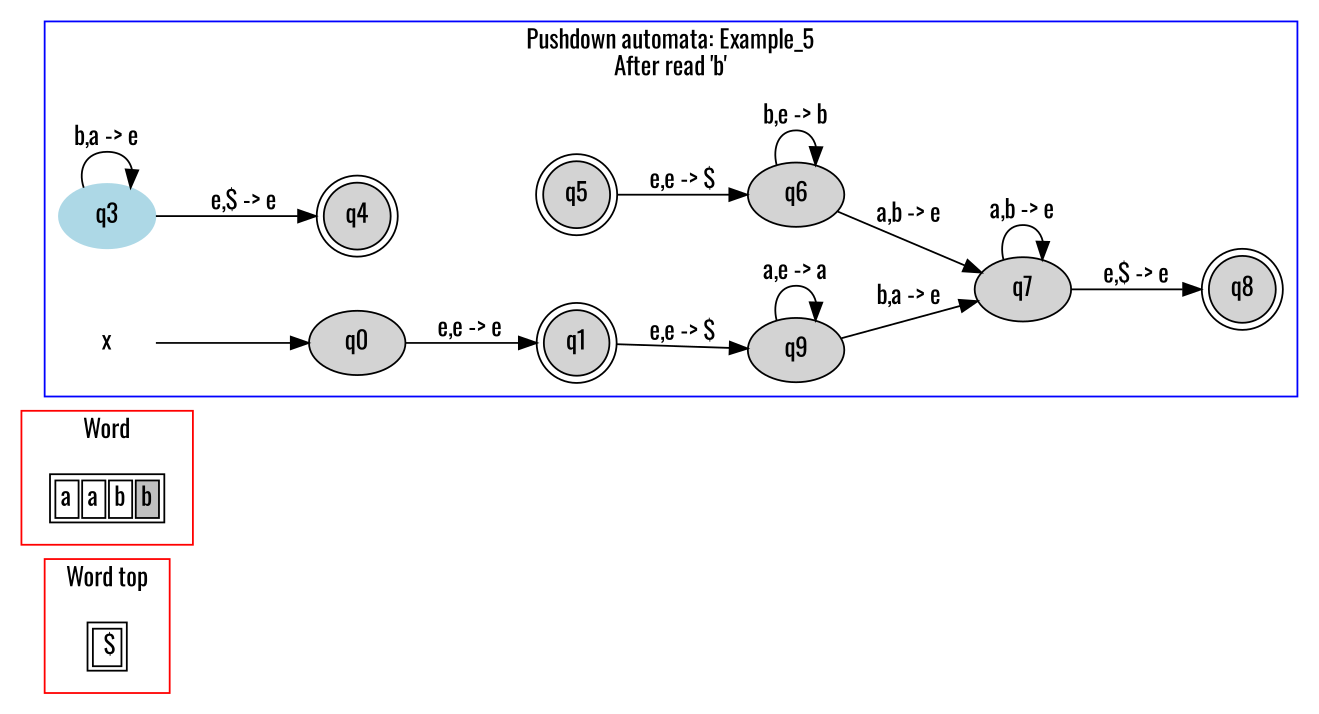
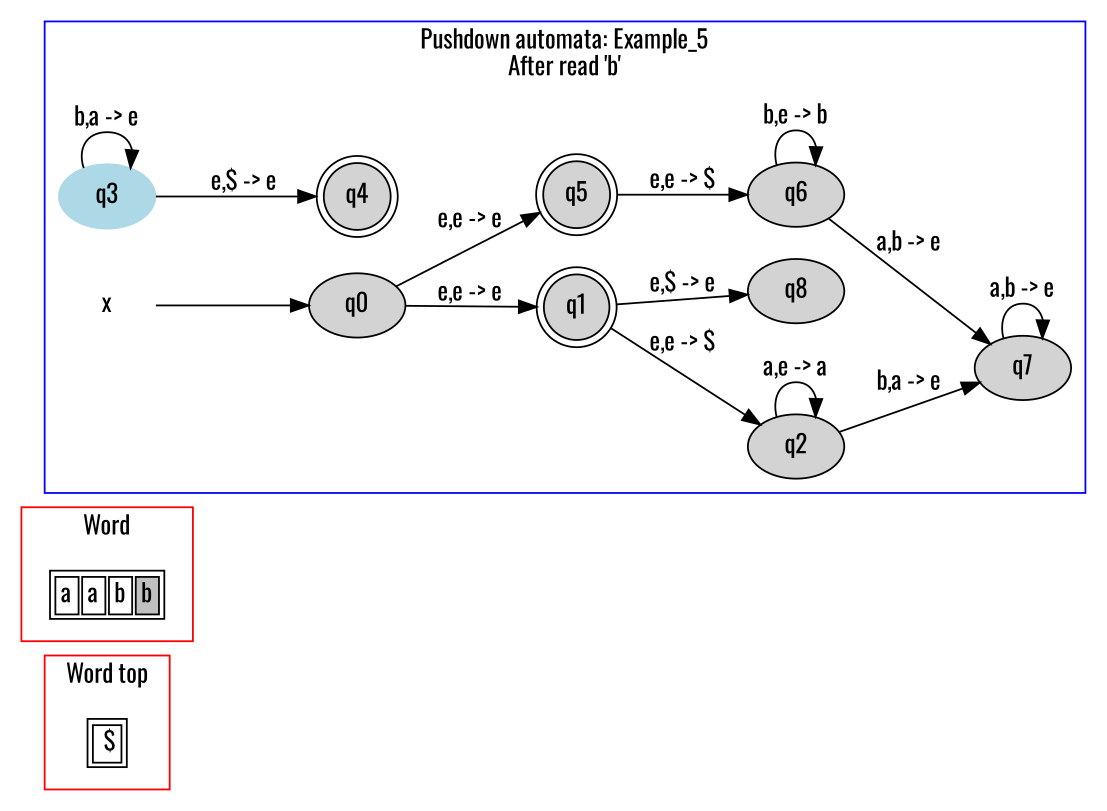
none -> (460, 254)
(1127, 289) -> (673, 300)
(1242, 289) -> (796, 291)
(796, 350) -> (796, 447)
